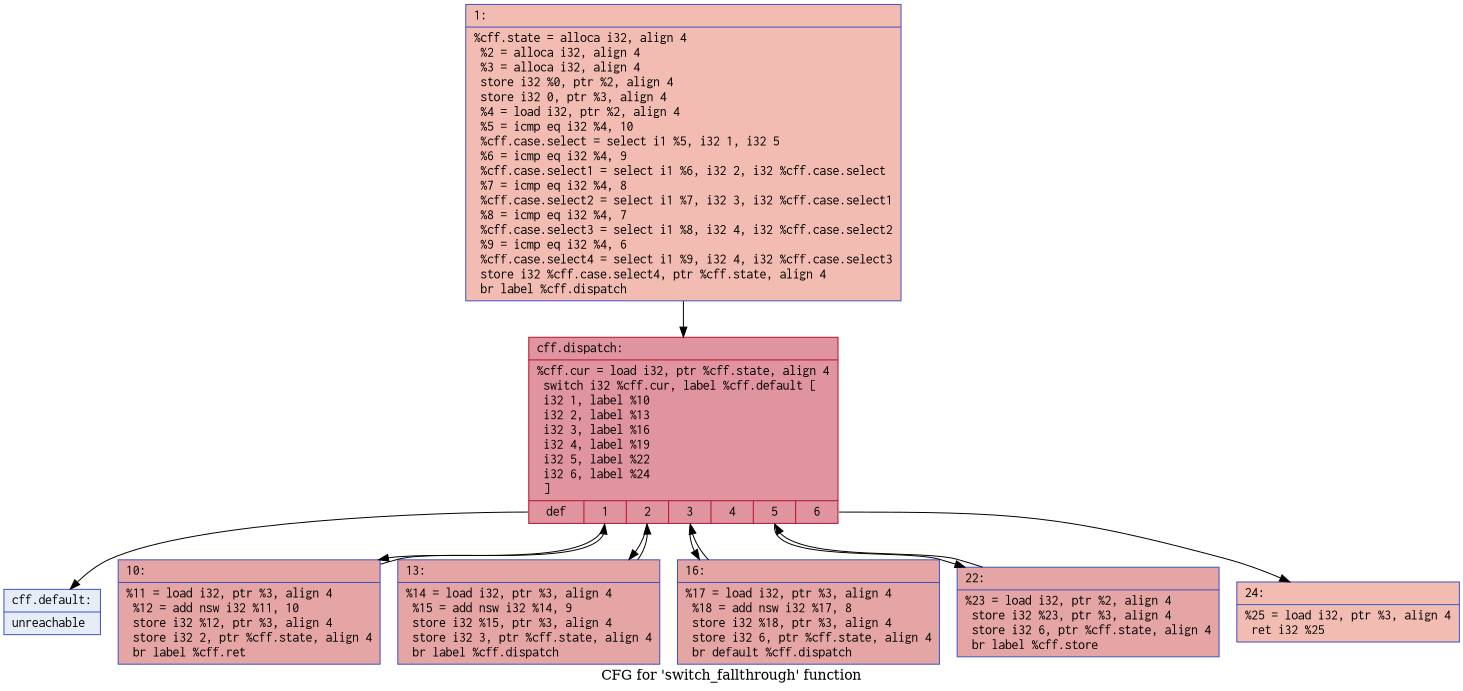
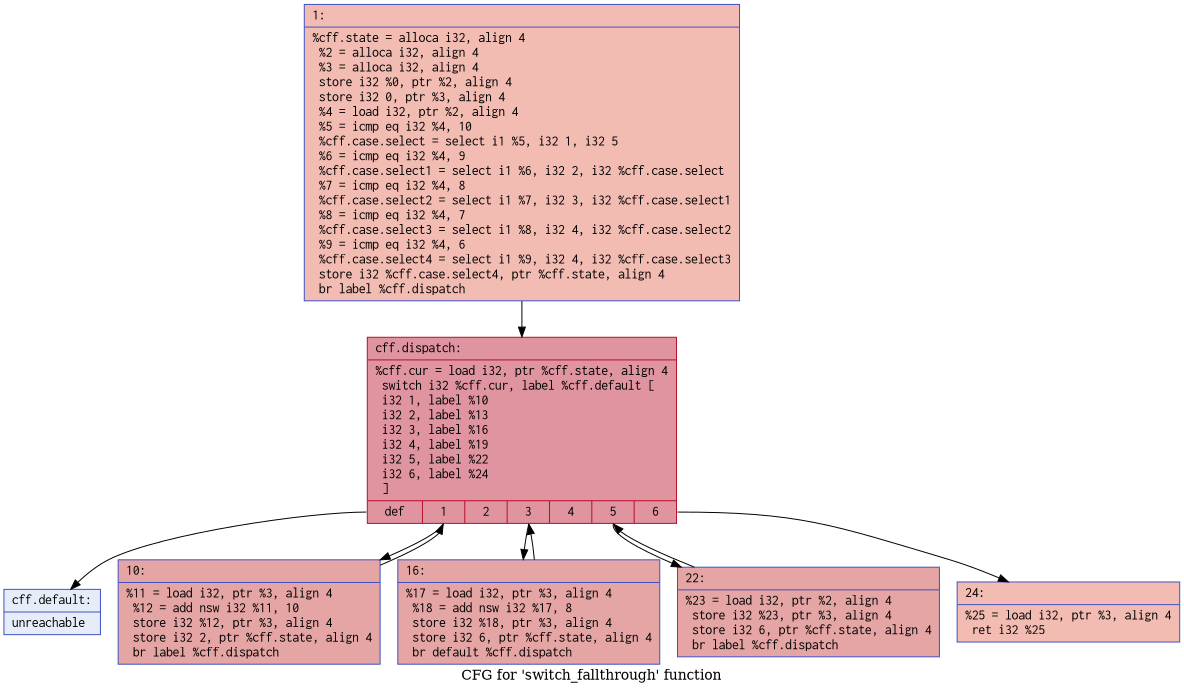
(529, 612) -> none
(1032, 645) -> (762, 645)
(186, 652) -> (203, 652)
